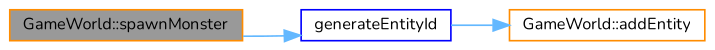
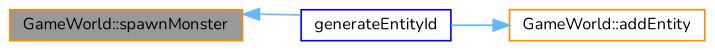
(264, 36) -> (280, 15)
